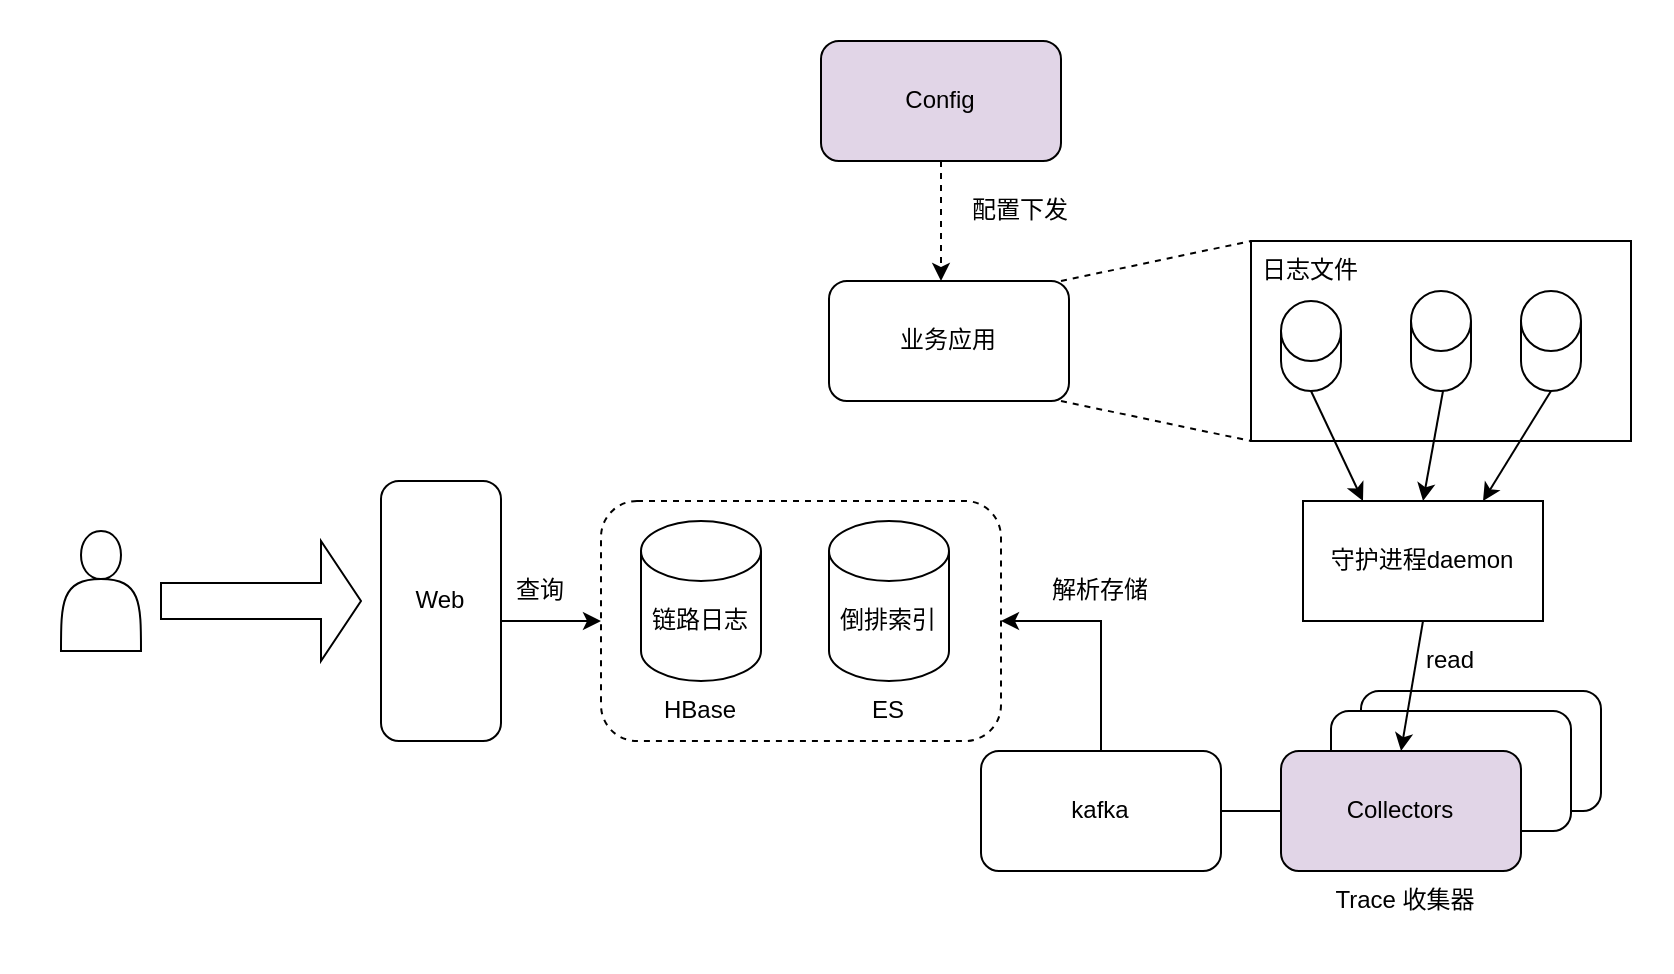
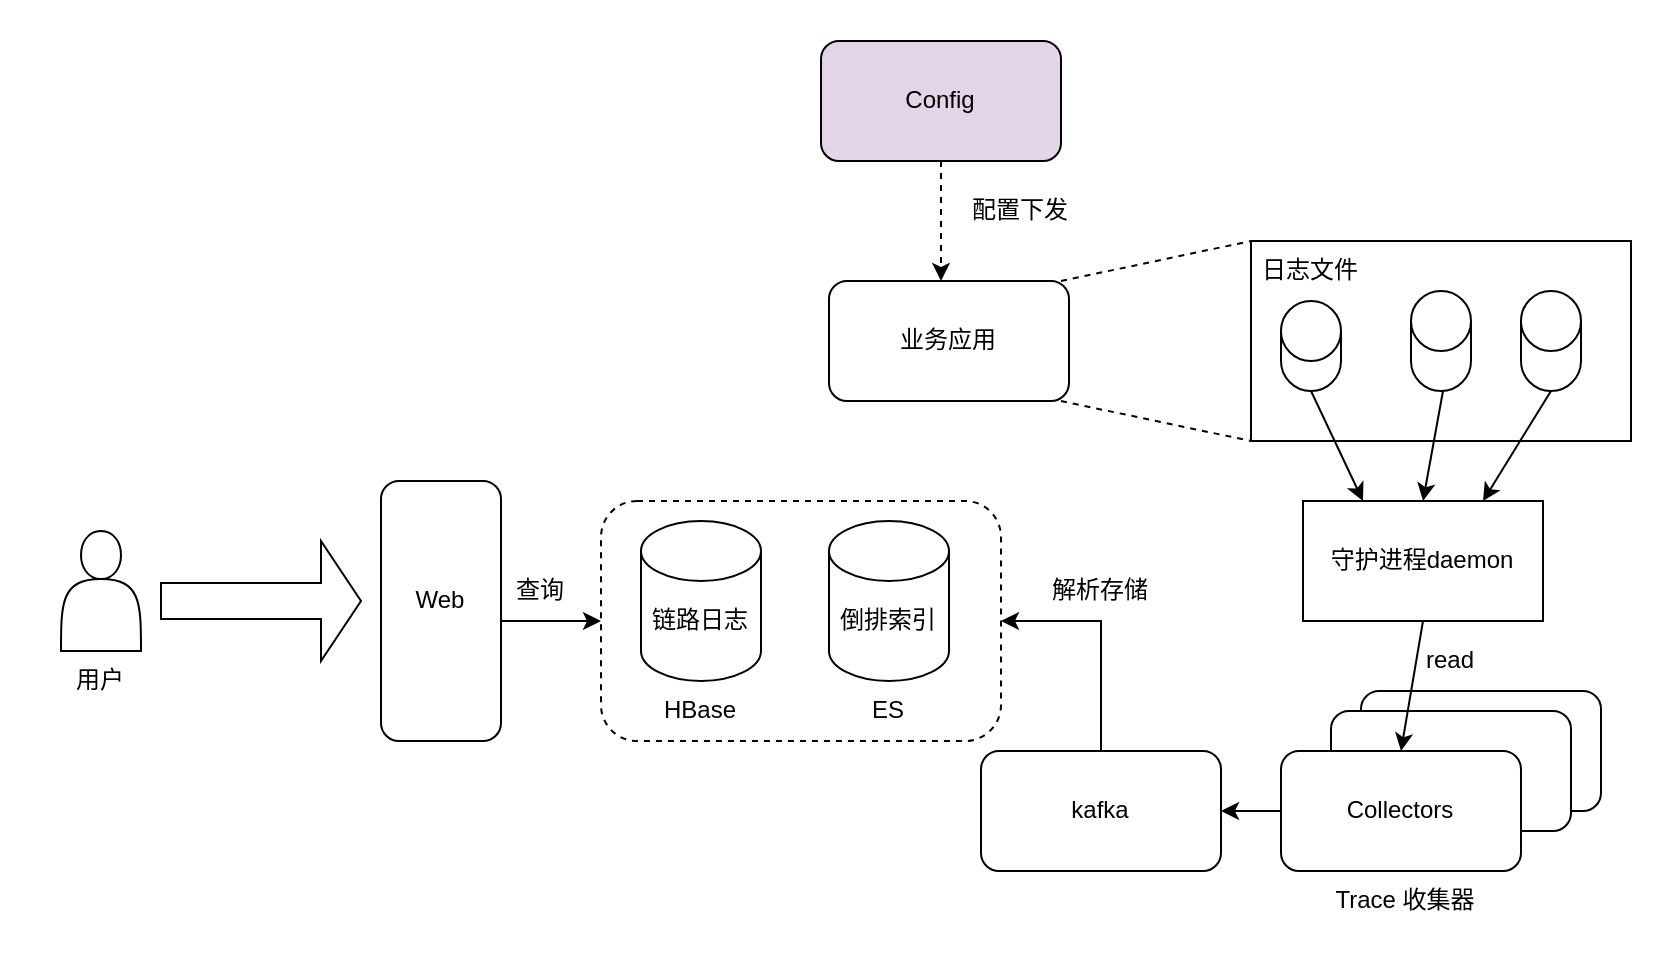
none -> (101, 681)
(1230, 811) -> (1236, 811)
(1401, 811) -> (1401, 811)
